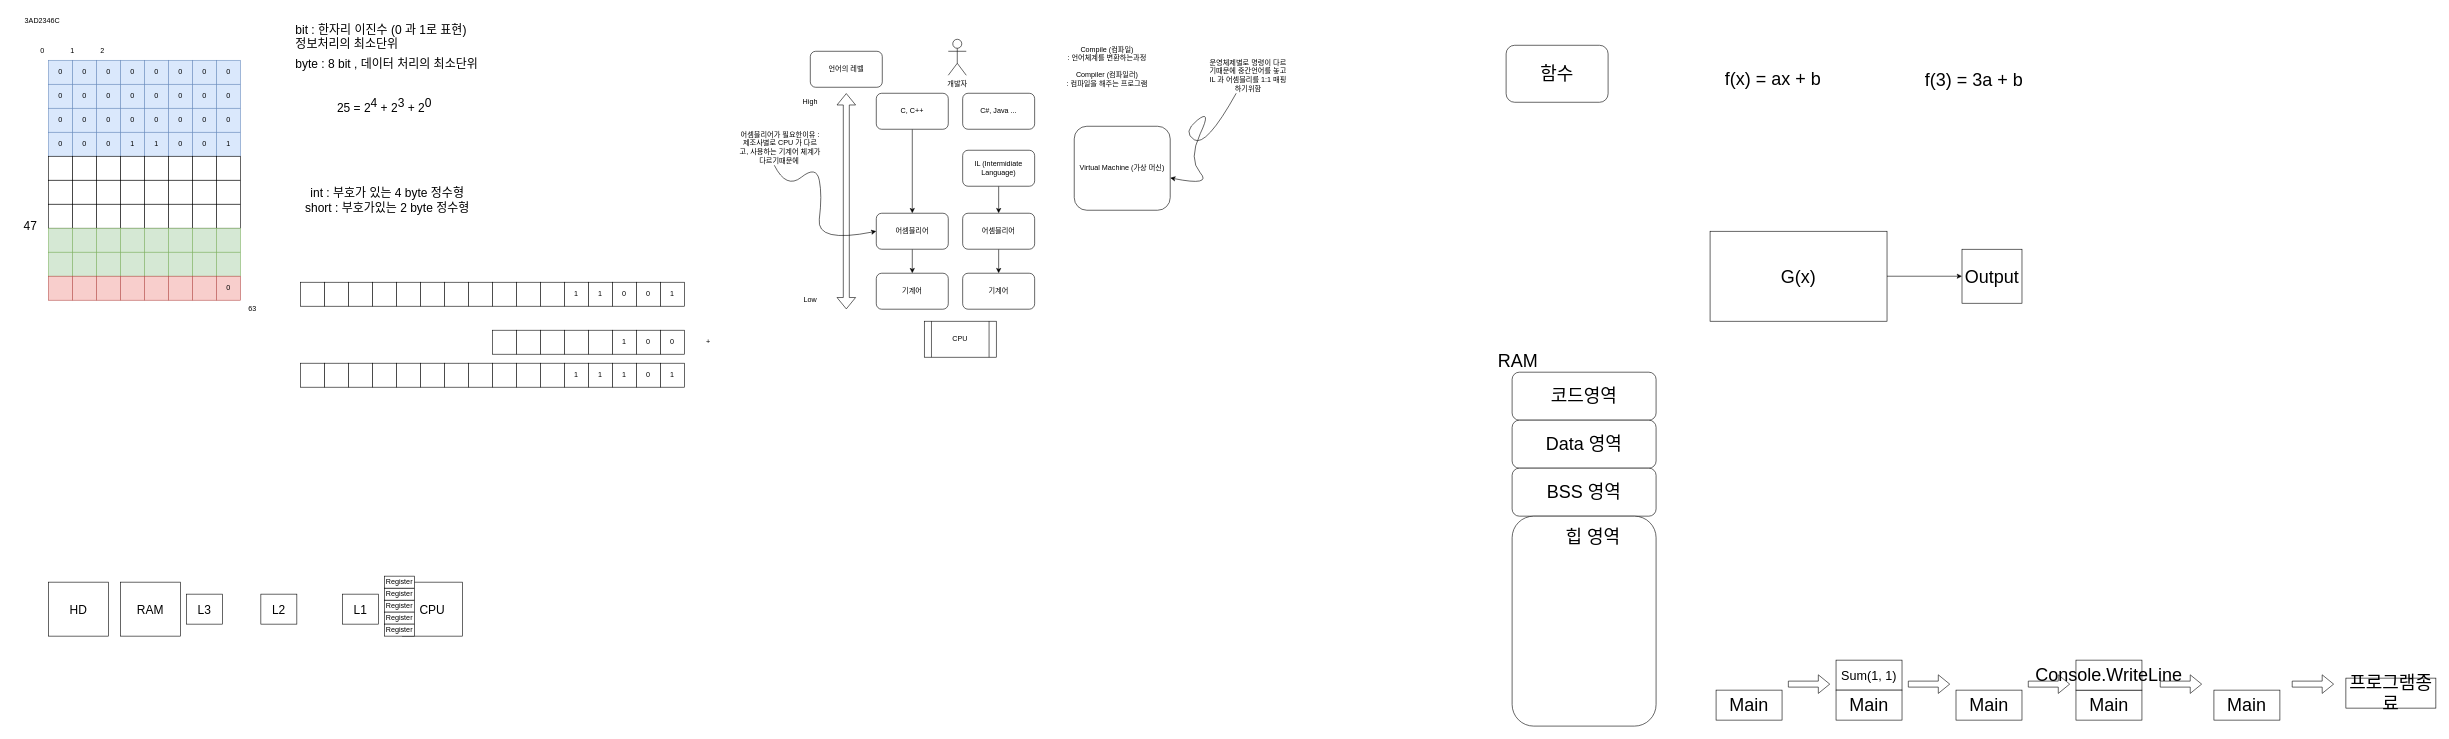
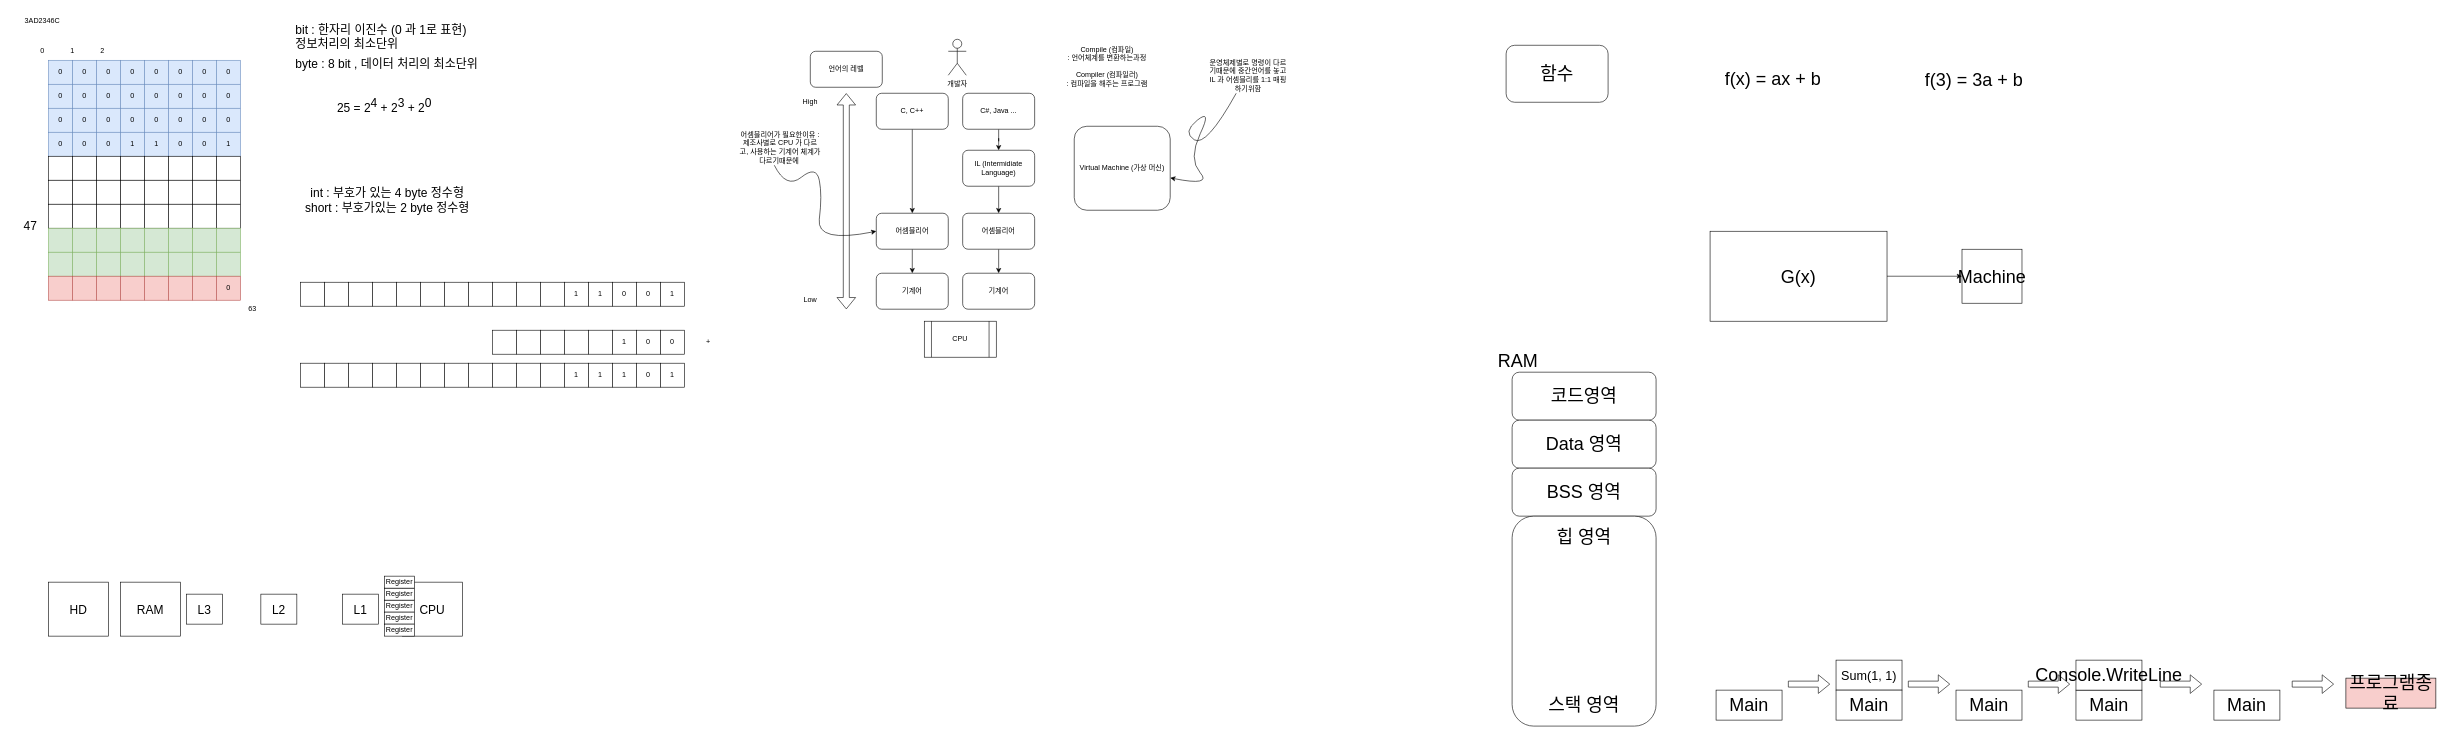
none -> (999, 140)
(1992, 276) -> (1992, 276)
(1593, 537) -> (1584, 537)
(2391, 693) -> (2391, 693)
none -> (1584, 705)
